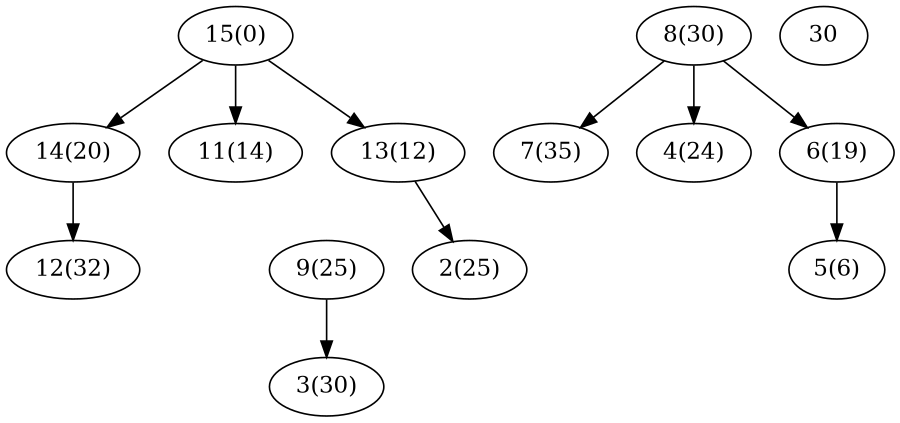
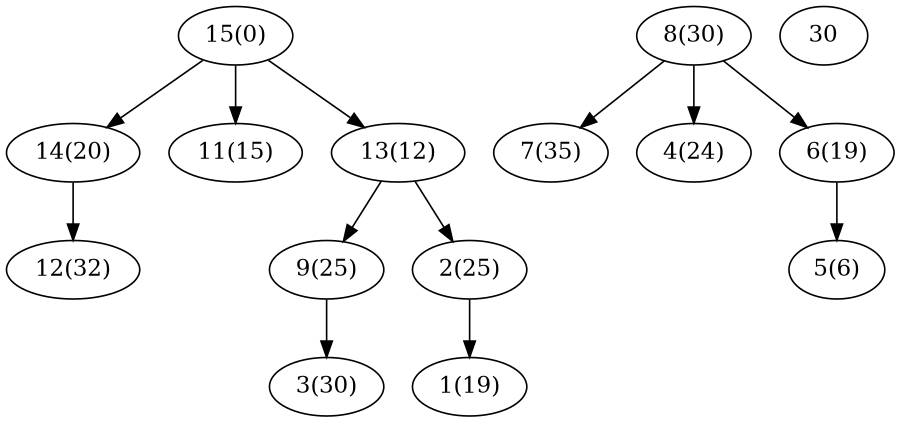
(236, 153) -> (236, 153)
none -> (367, 204)
none -> (470, 387)
